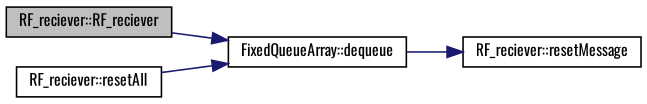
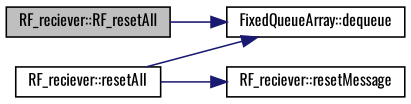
(89, 22) -> (88, 22)
(427, 52) -> (186, 82)
